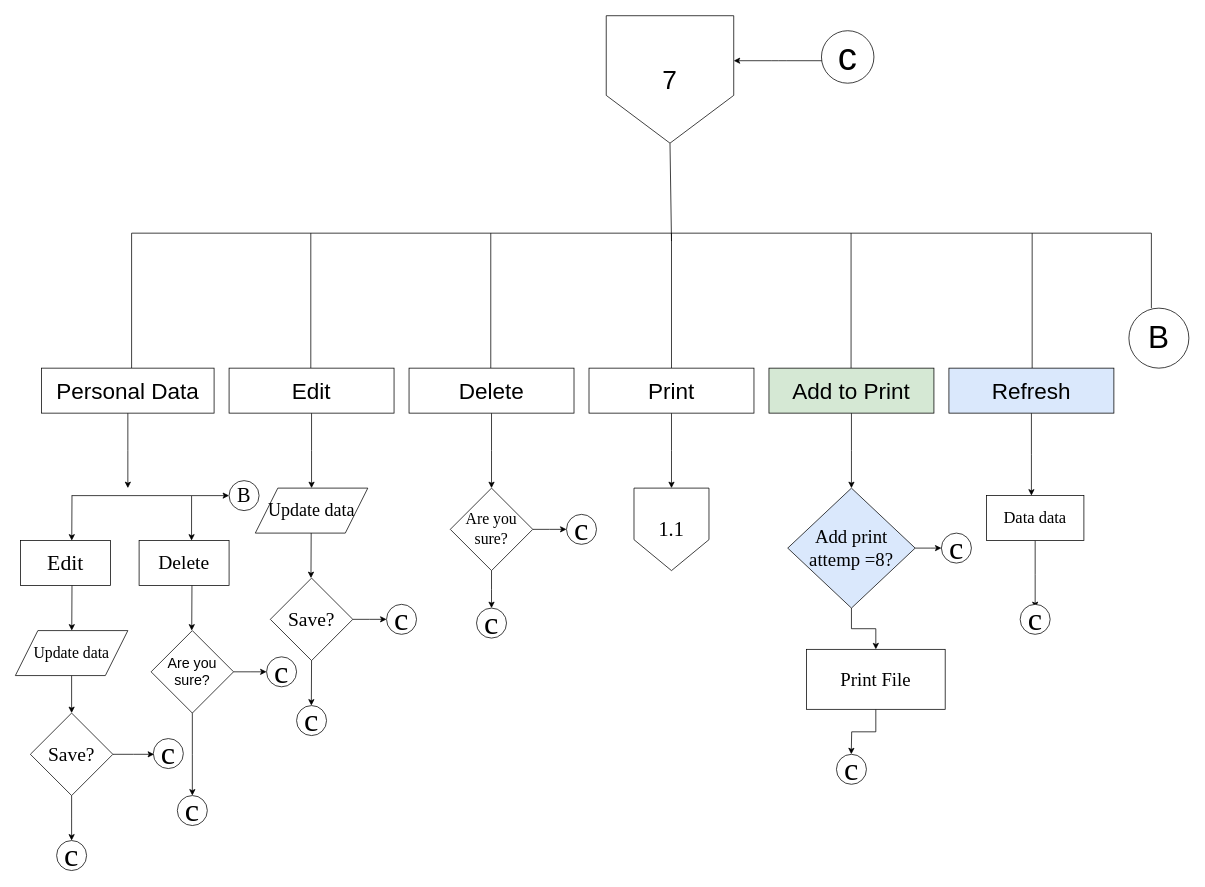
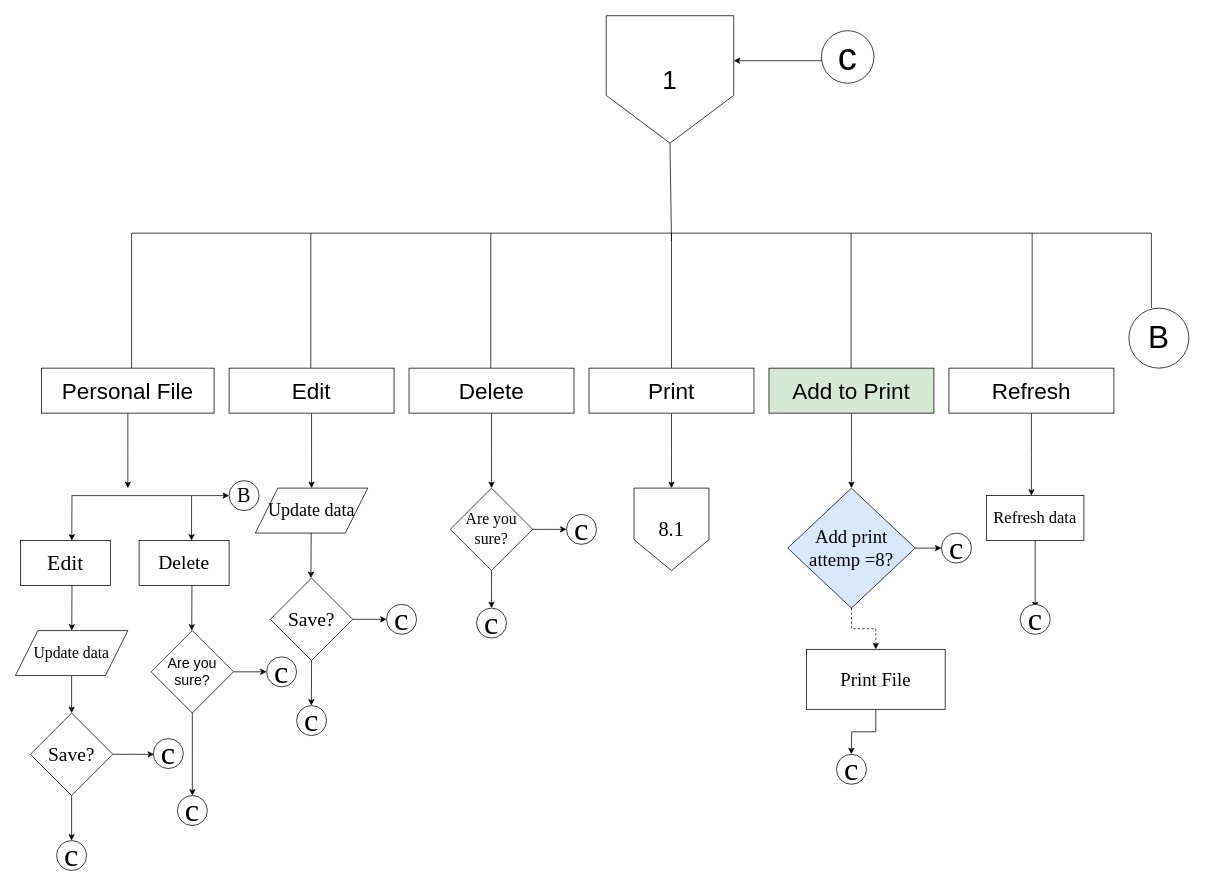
(670, 79) -> (670, 79)
(128, 390) -> (128, 390)
(1032, 390) -> (1032, 390)
(1035, 518) -> (1035, 518)
(672, 529) -> (672, 529)
(861, 629) -> (861, 629)
